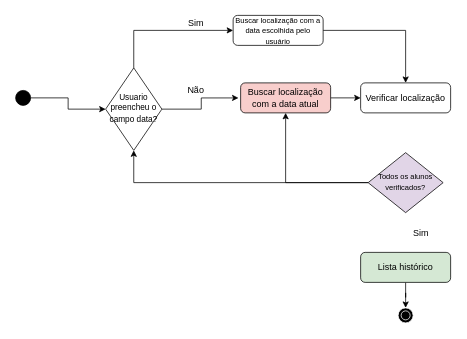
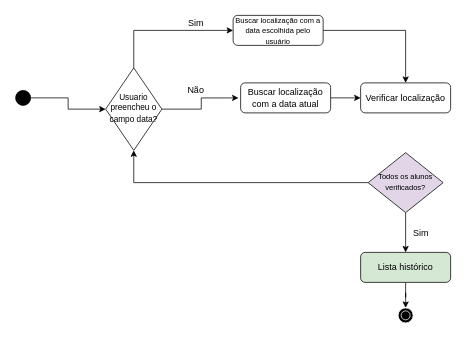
(285, 98) -> (285, 98)
(285, 149) -> (405, 230)
